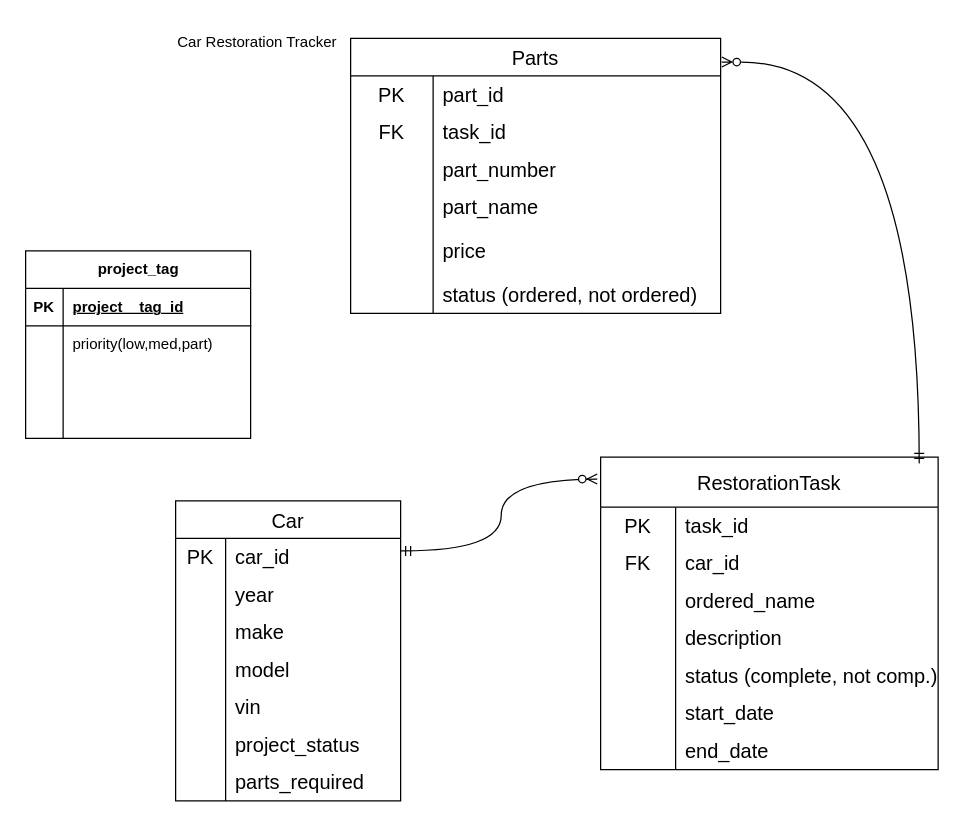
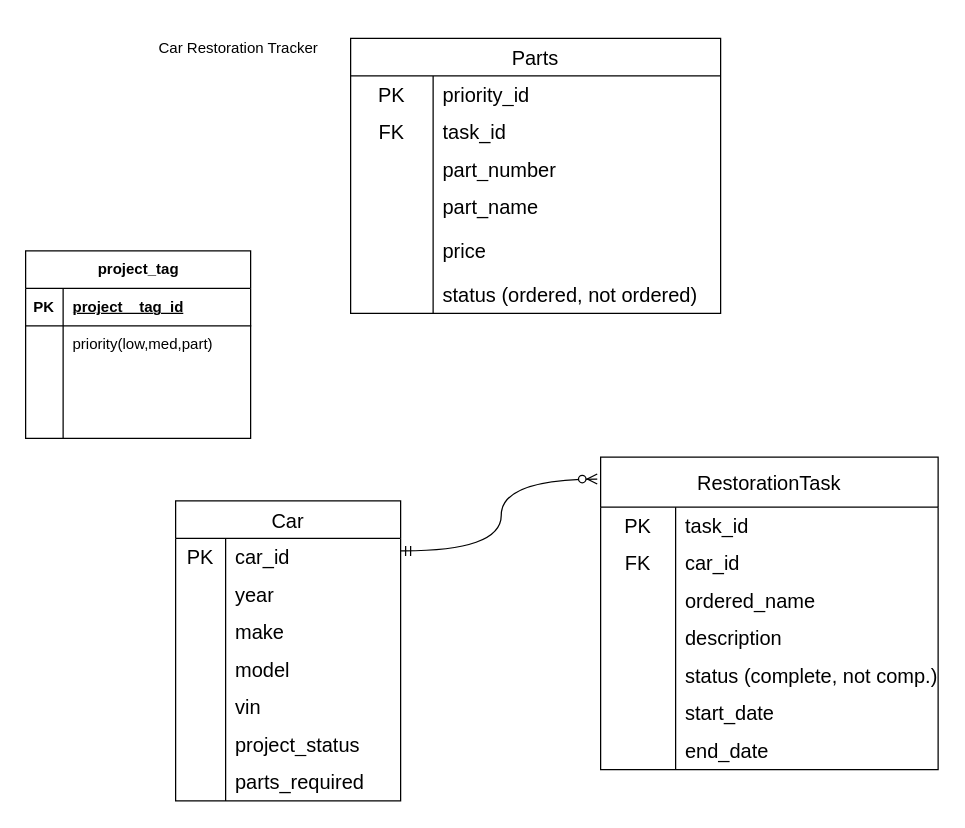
(257, 51) -> (238, 57)
(480, 94) -> (497, 94)
(895, 223) -> none
